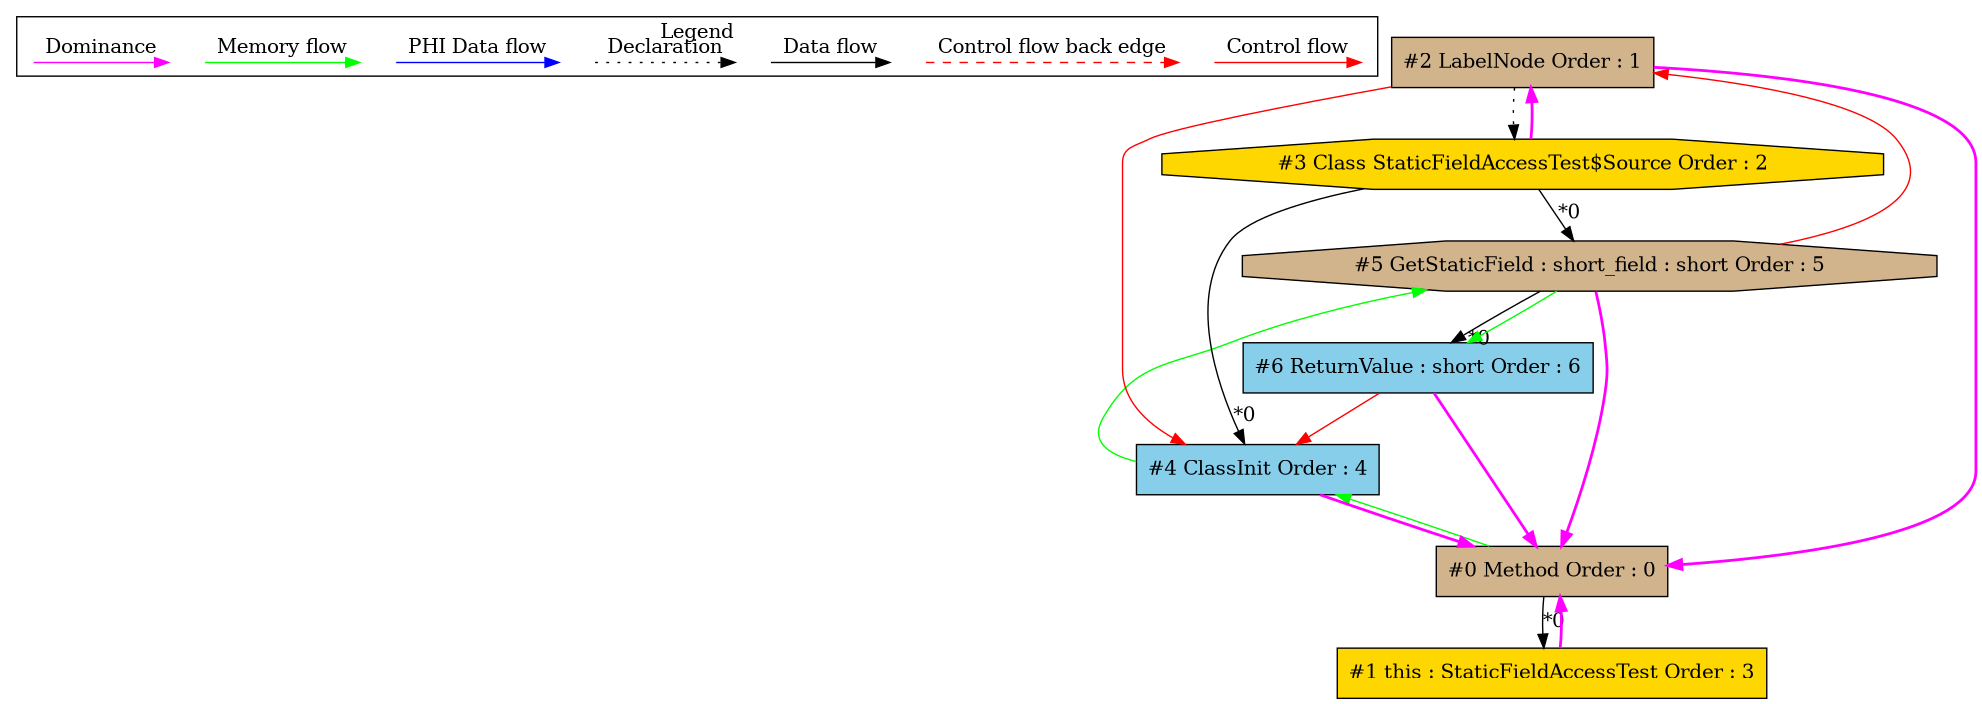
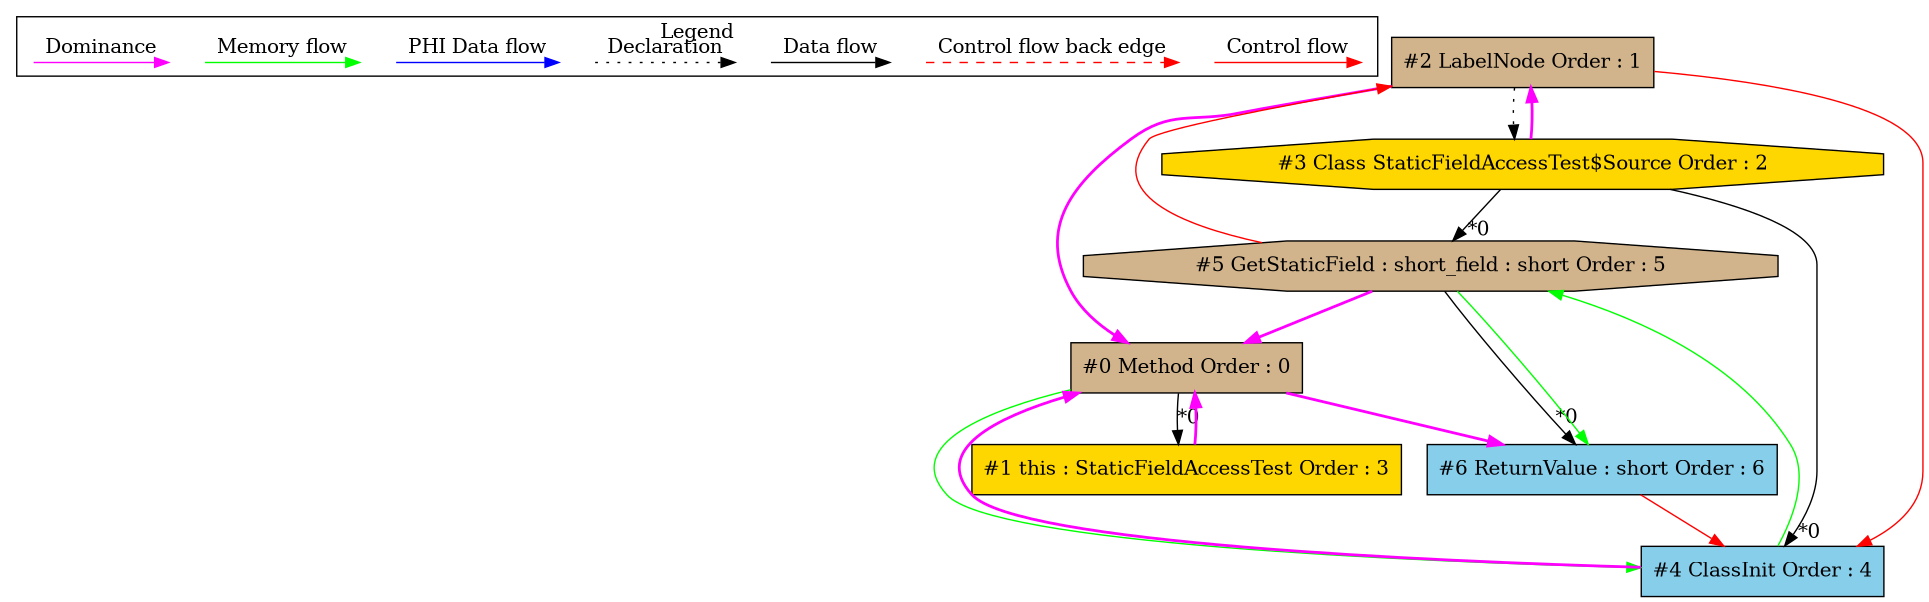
(1481, 464) -> (1387, 417)
